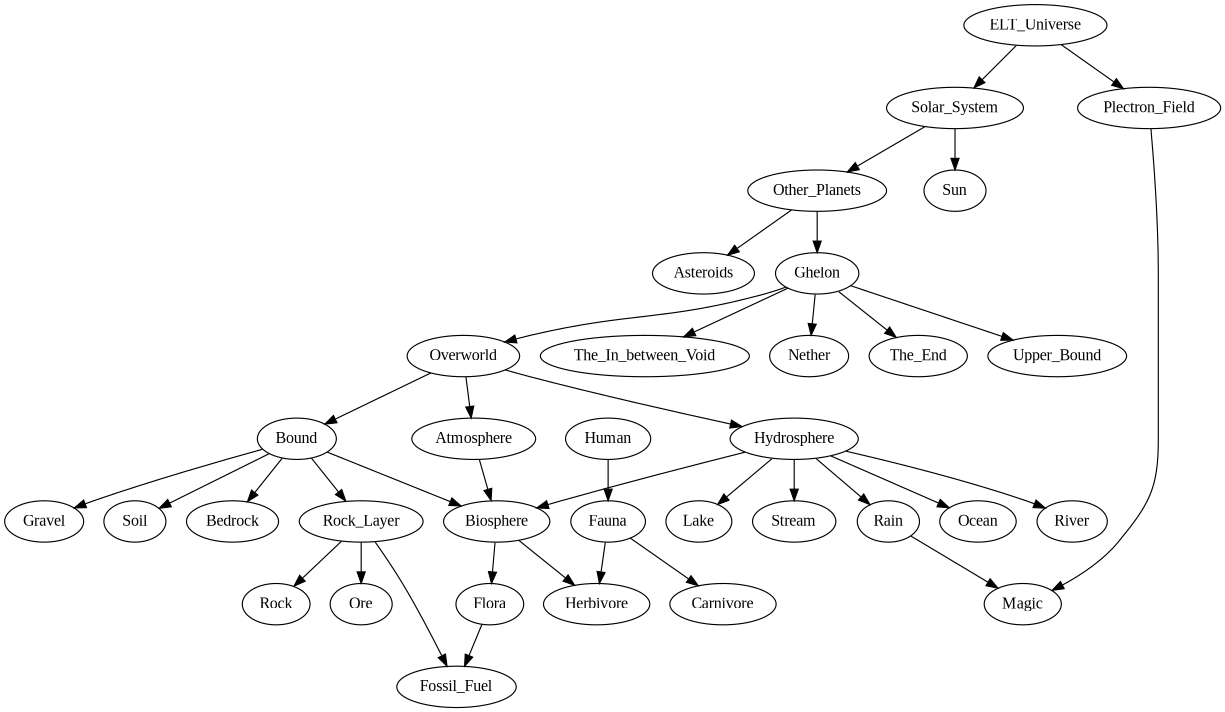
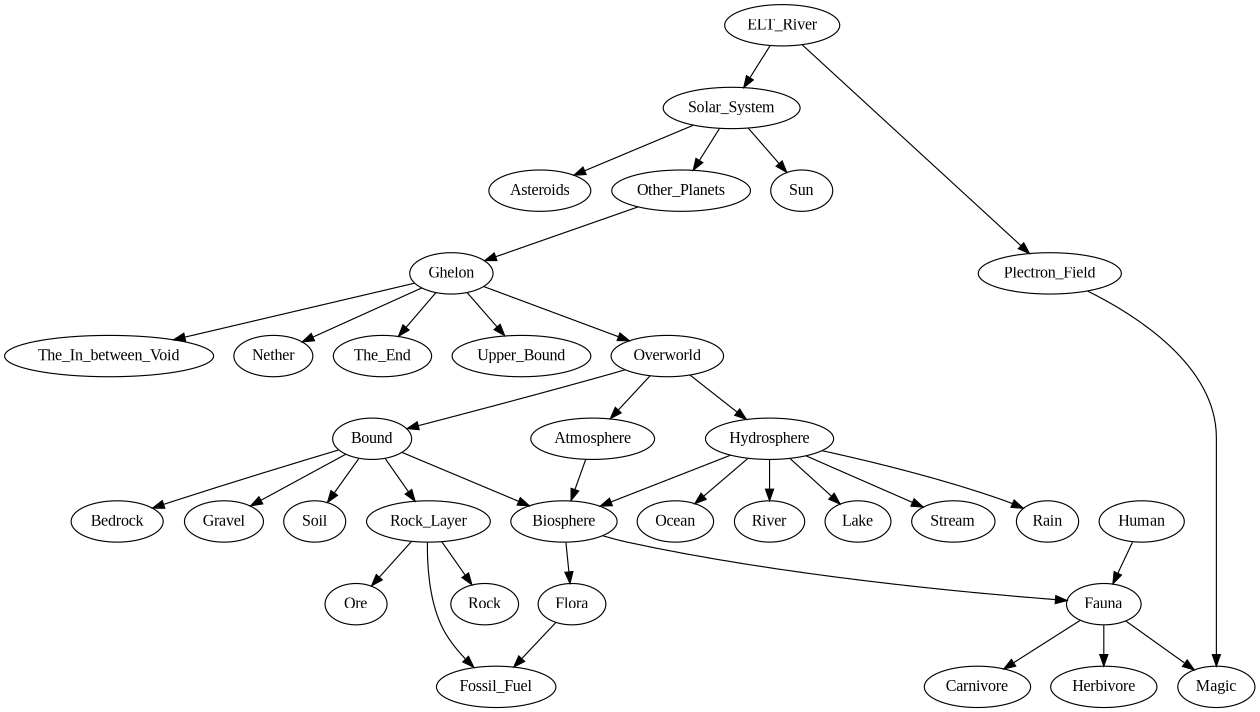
(1035, 25) -> (782, 25)
(764, 229) -> (639, 148)
(542, 559) -> (828, 576)
(949, 559) -> (1155, 642)
